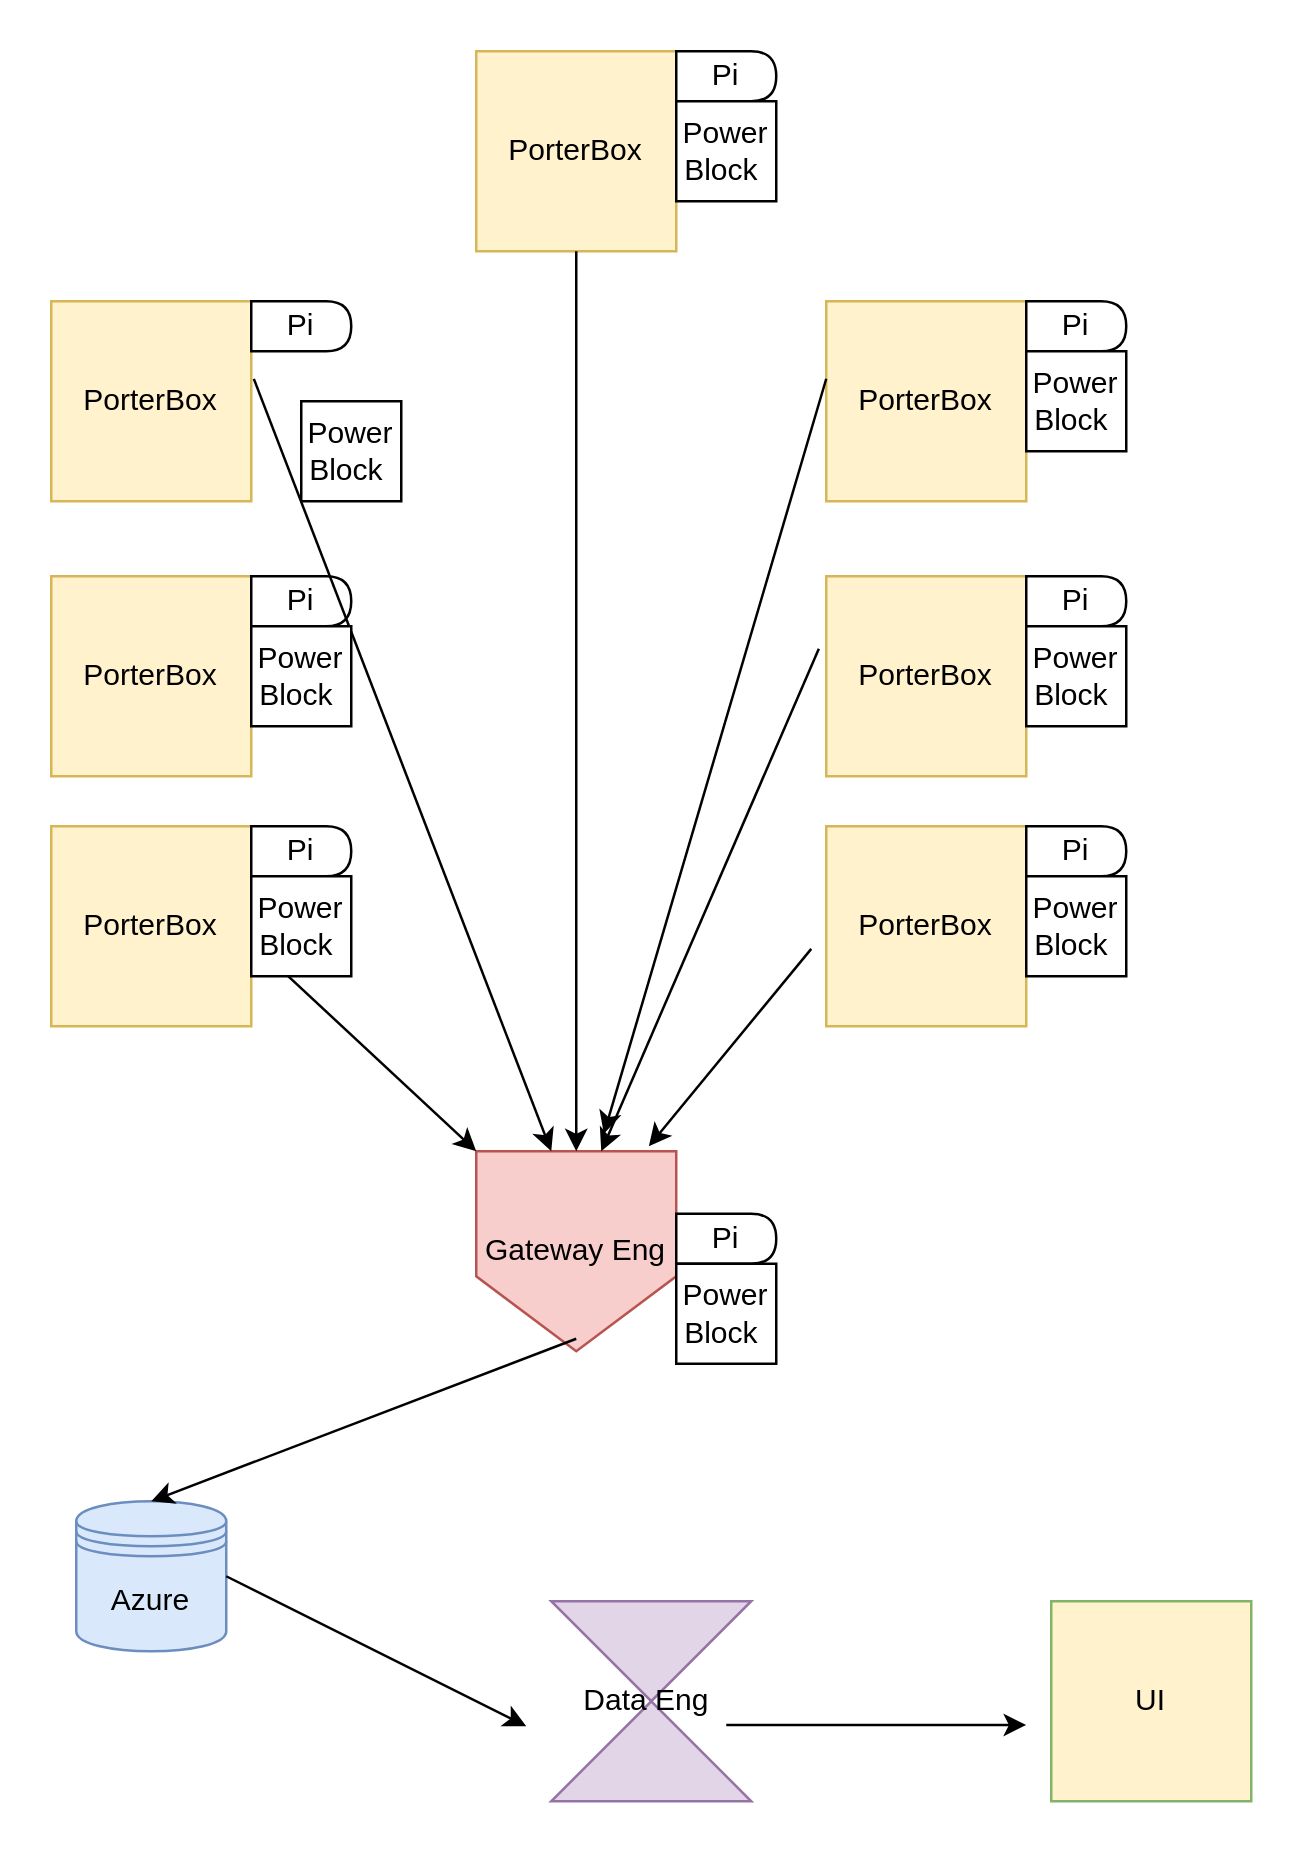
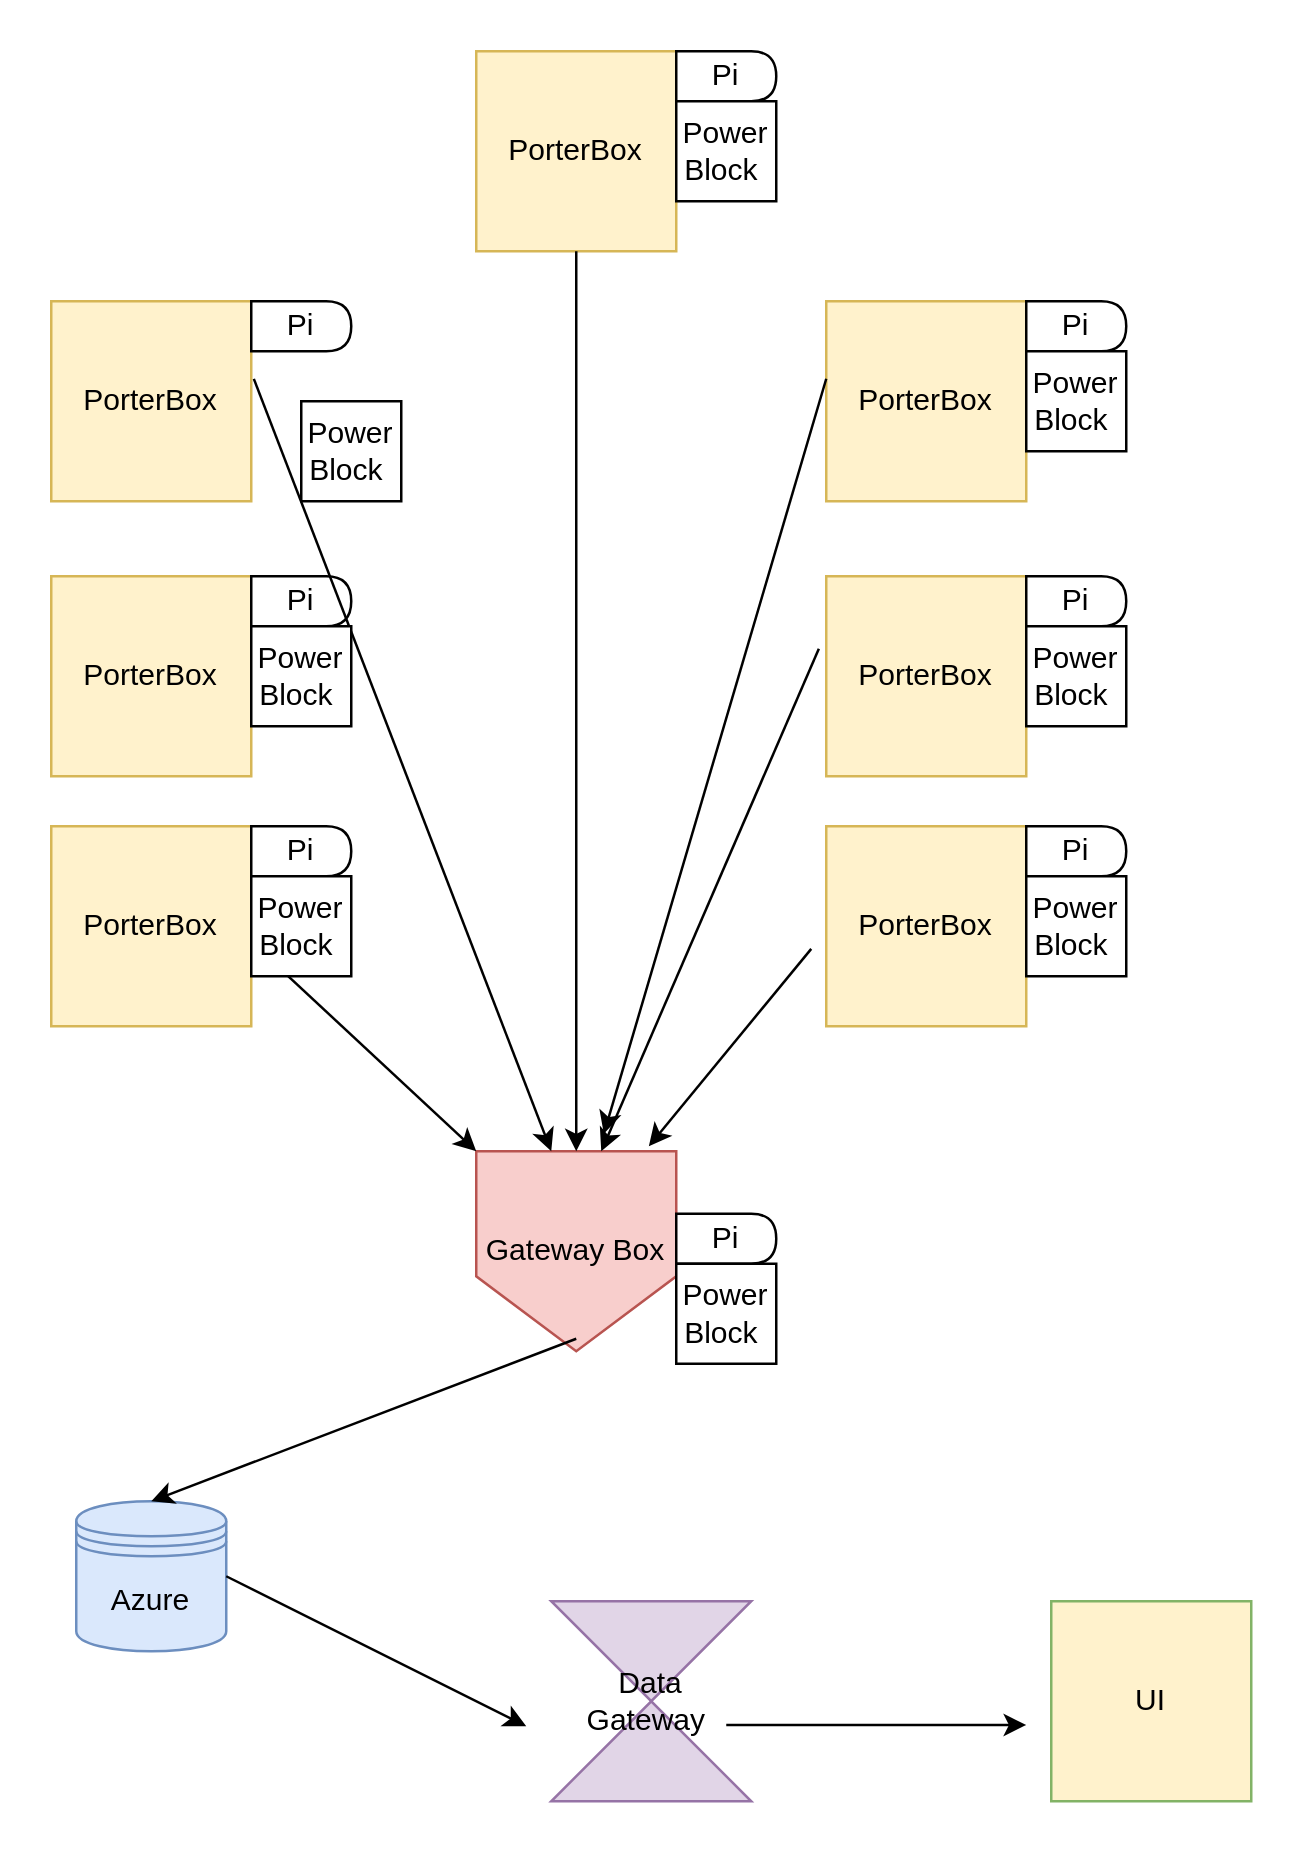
(576, 1251) -> (576, 1251)
(651, 1701) -> (651, 1701)
